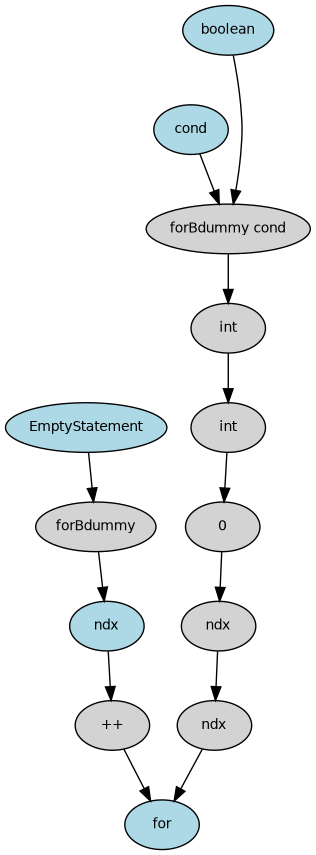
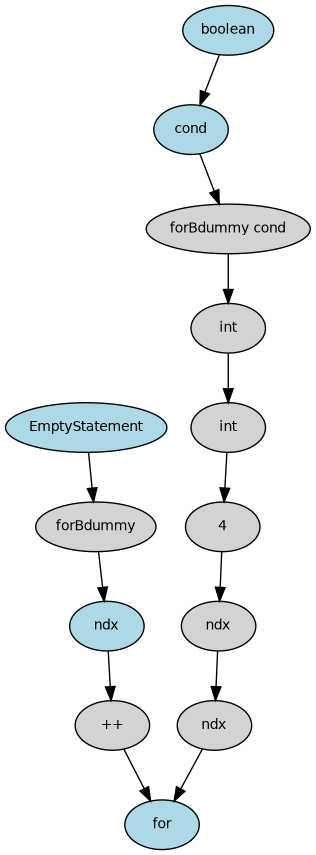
(242, 123) -> (212, 73)
(223, 527) -> (223, 527)
